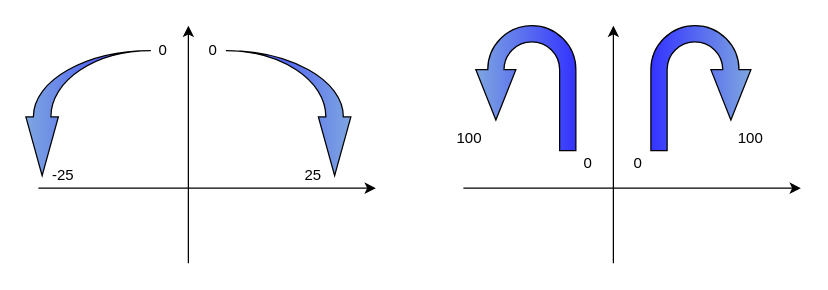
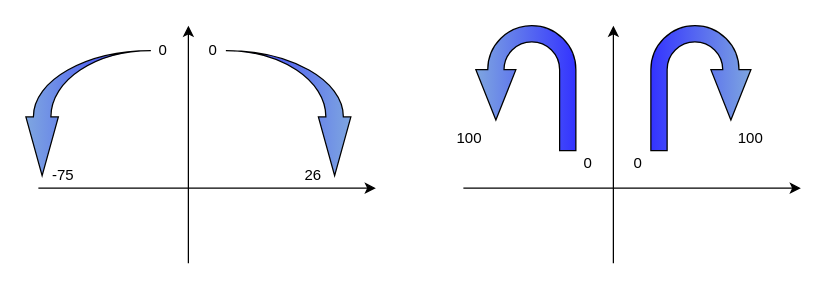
(63, 176) -> (63, 176)
(313, 176) -> (313, 176)
